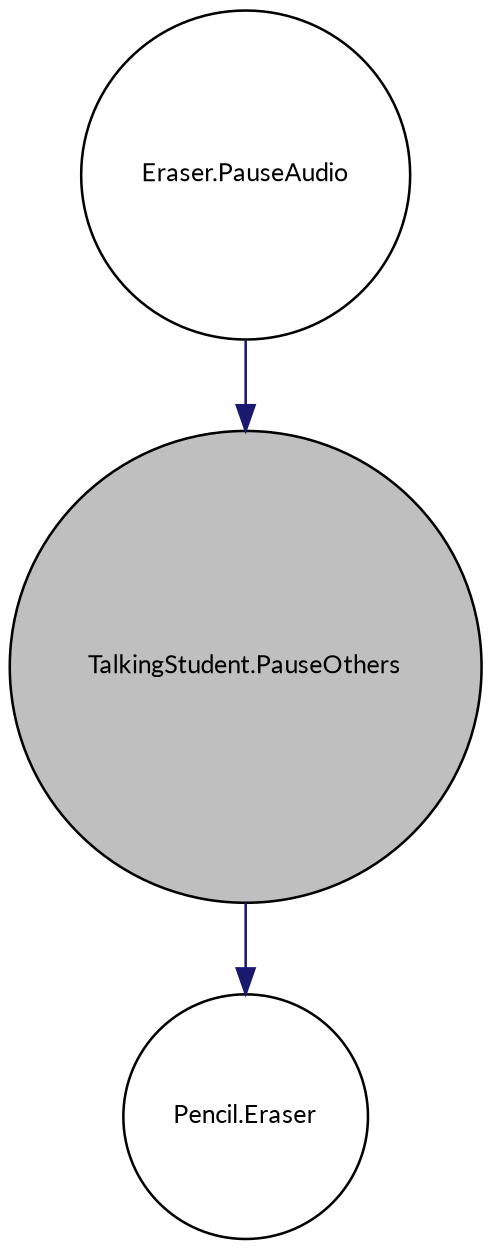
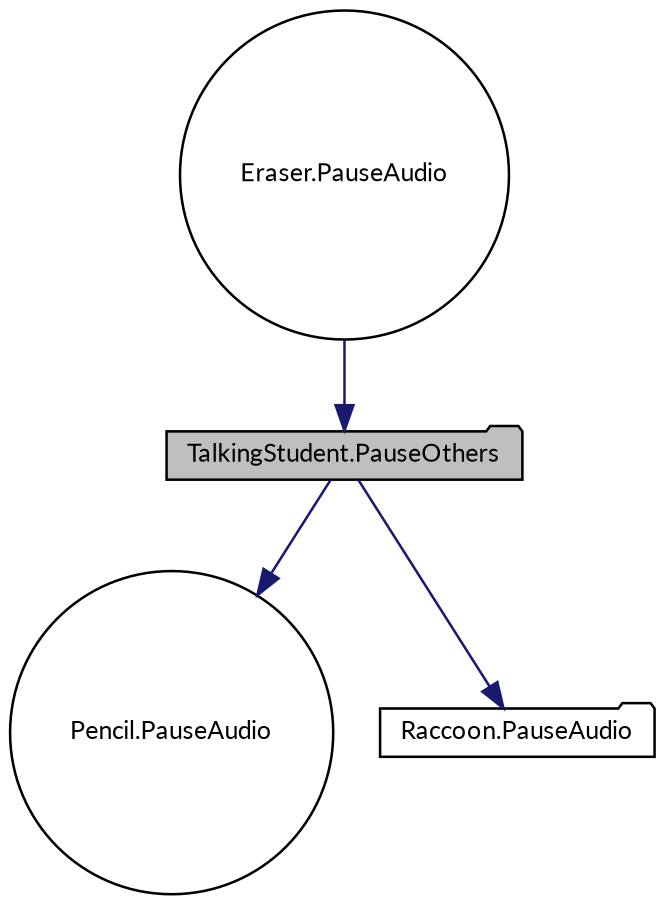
(246, 667) -> (344, 456)
none -> (517, 733)
(246, 1117) -> (172, 733)
